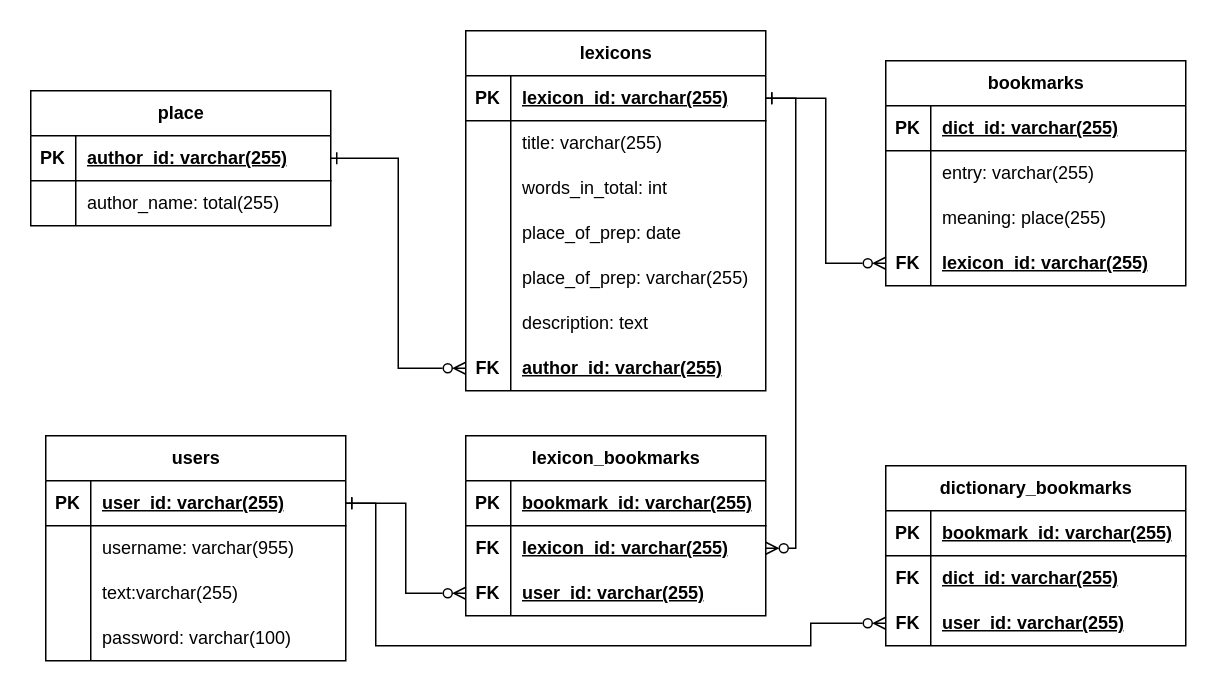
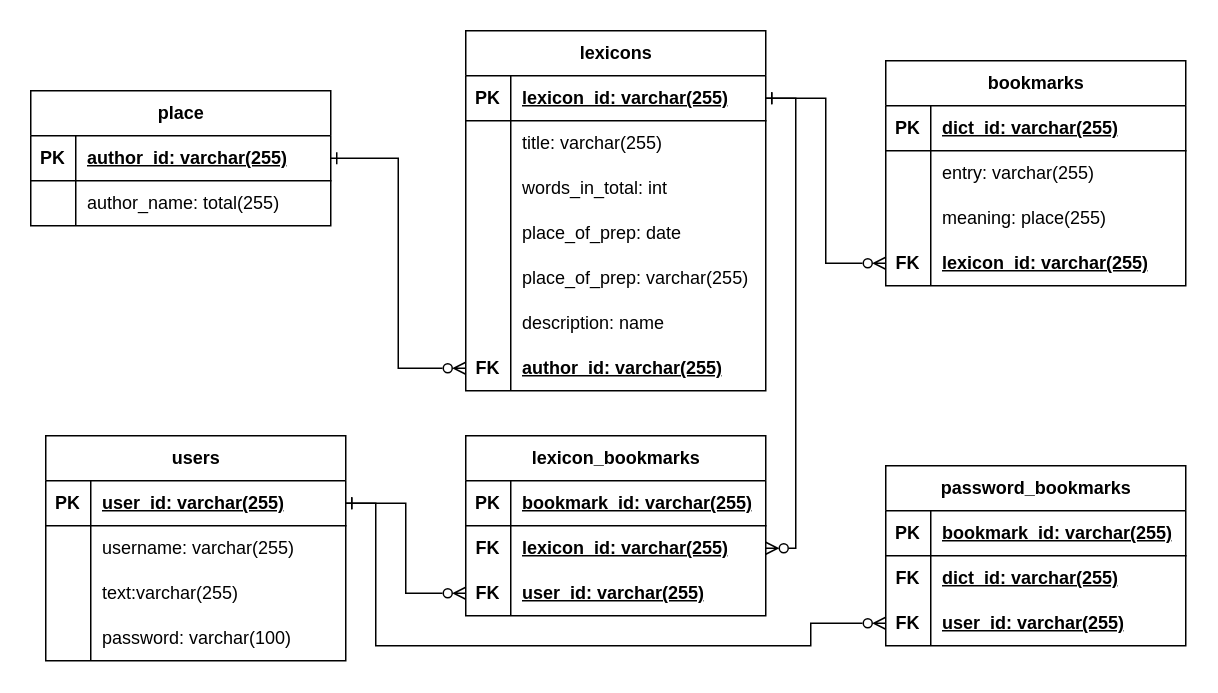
(599, 323) -> (599, 323)
(1037, 488) -> (1037, 488)
(209, 548) -> (209, 548)
